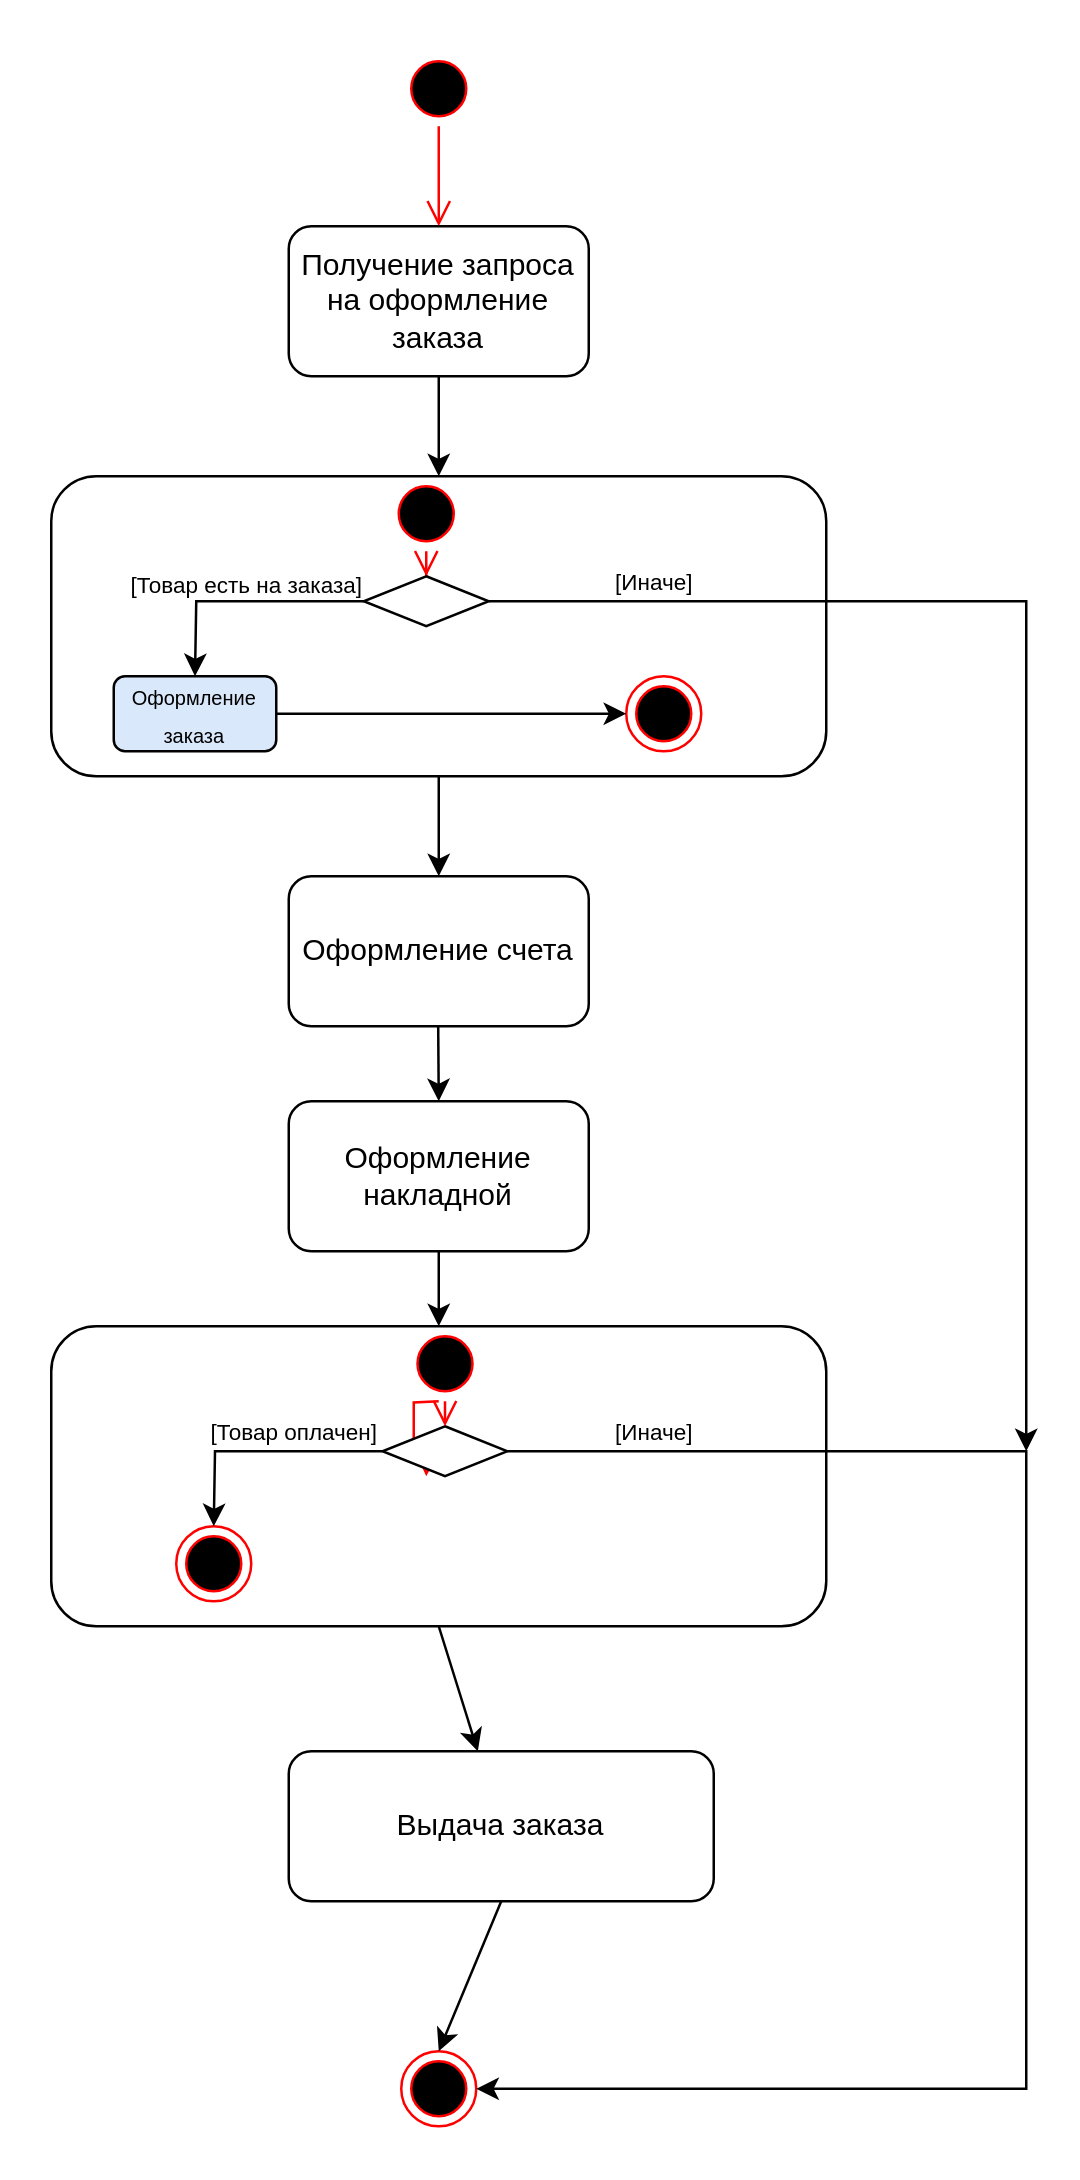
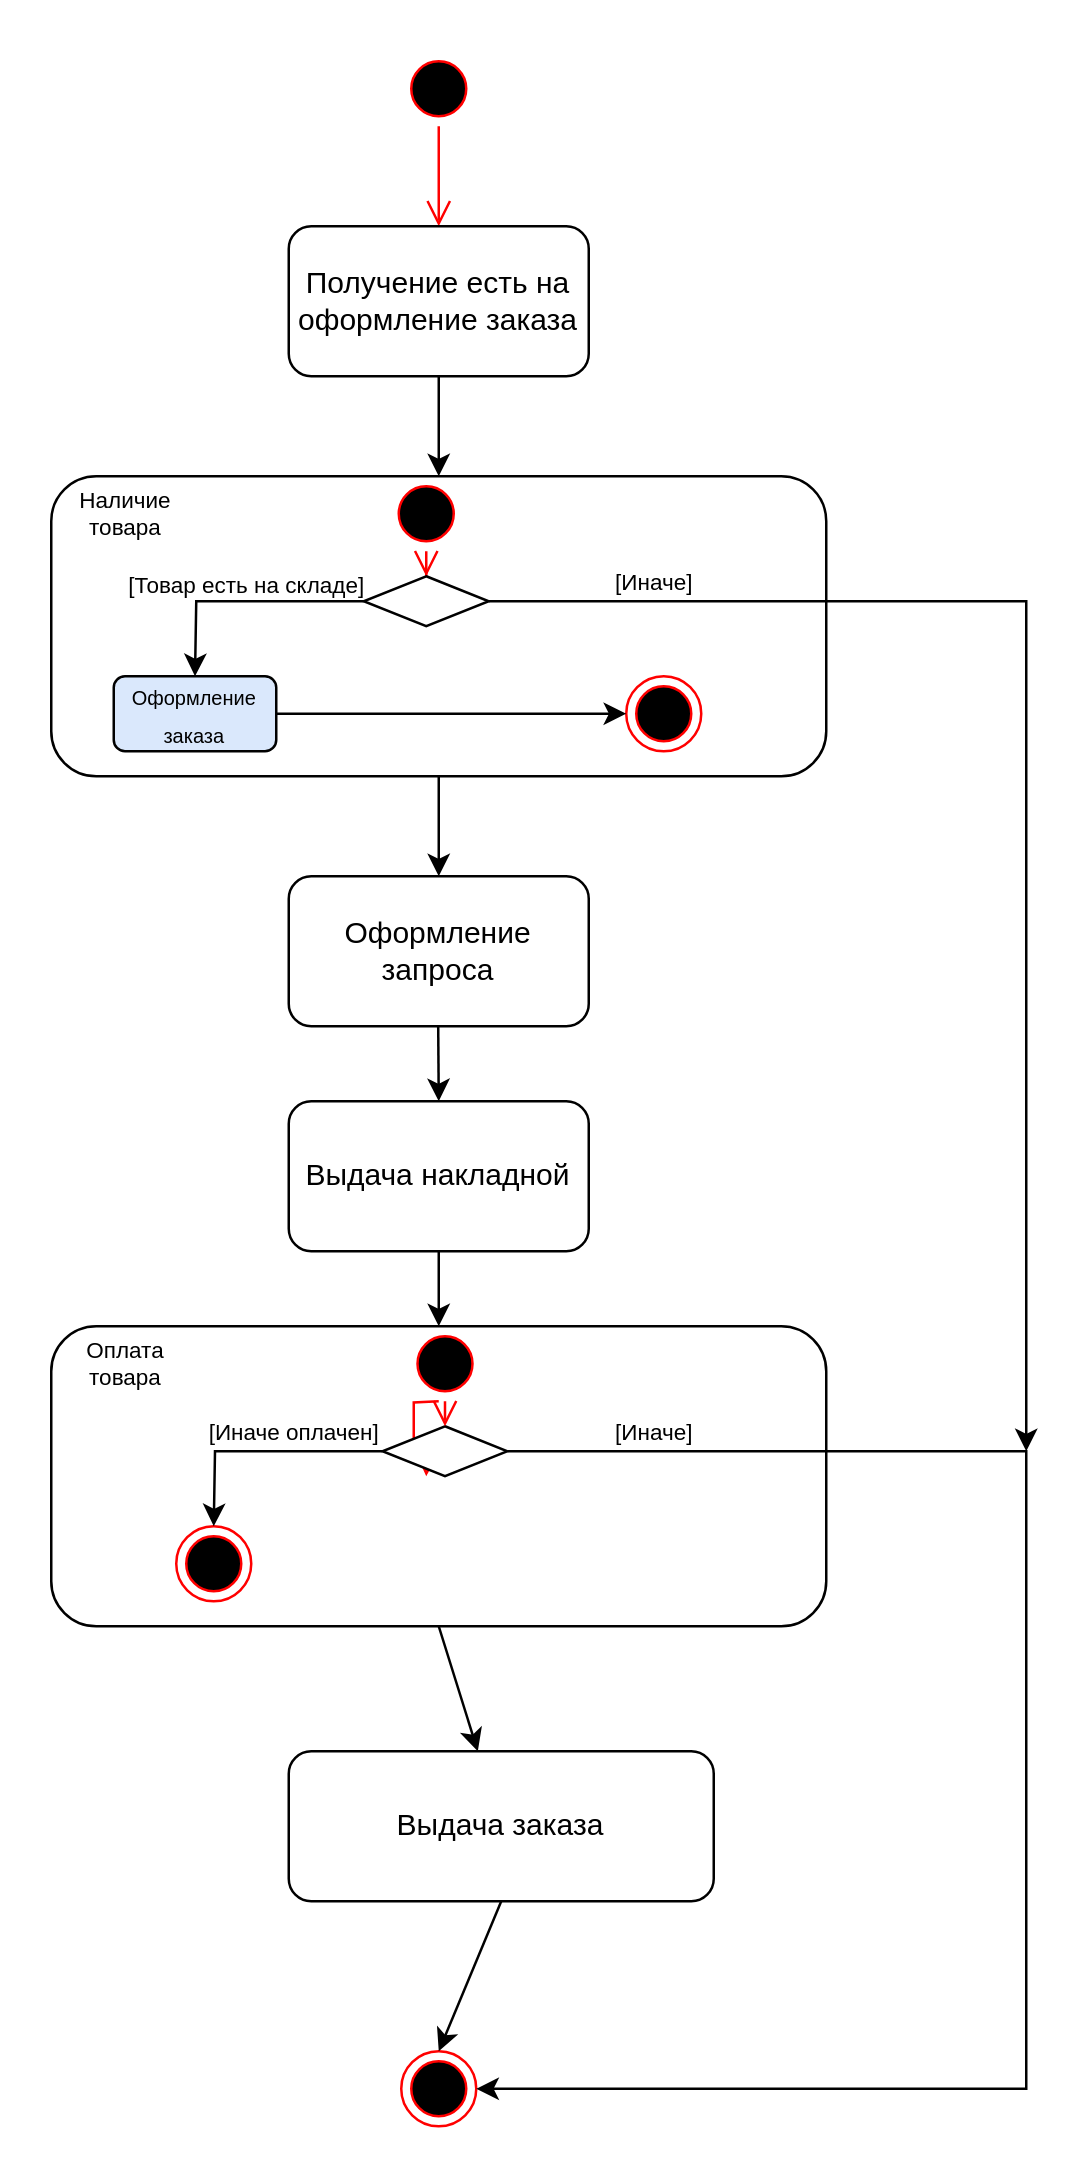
(439, 301) -> (439, 301)
none -> (126, 514)
(248, 586) -> (248, 586)
(439, 951) -> (439, 951)
(439, 1176) -> (439, 1176)
none -> (126, 1364)
(295, 1434) -> (295, 1434)
